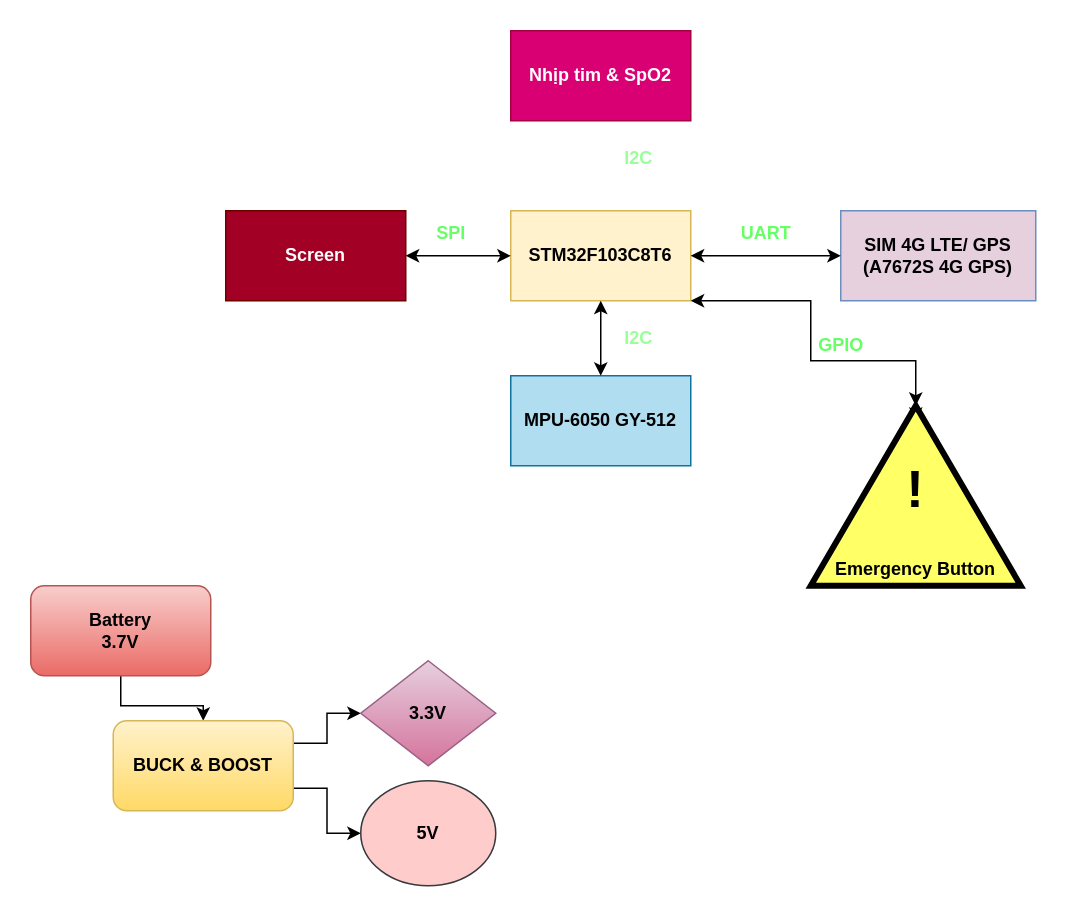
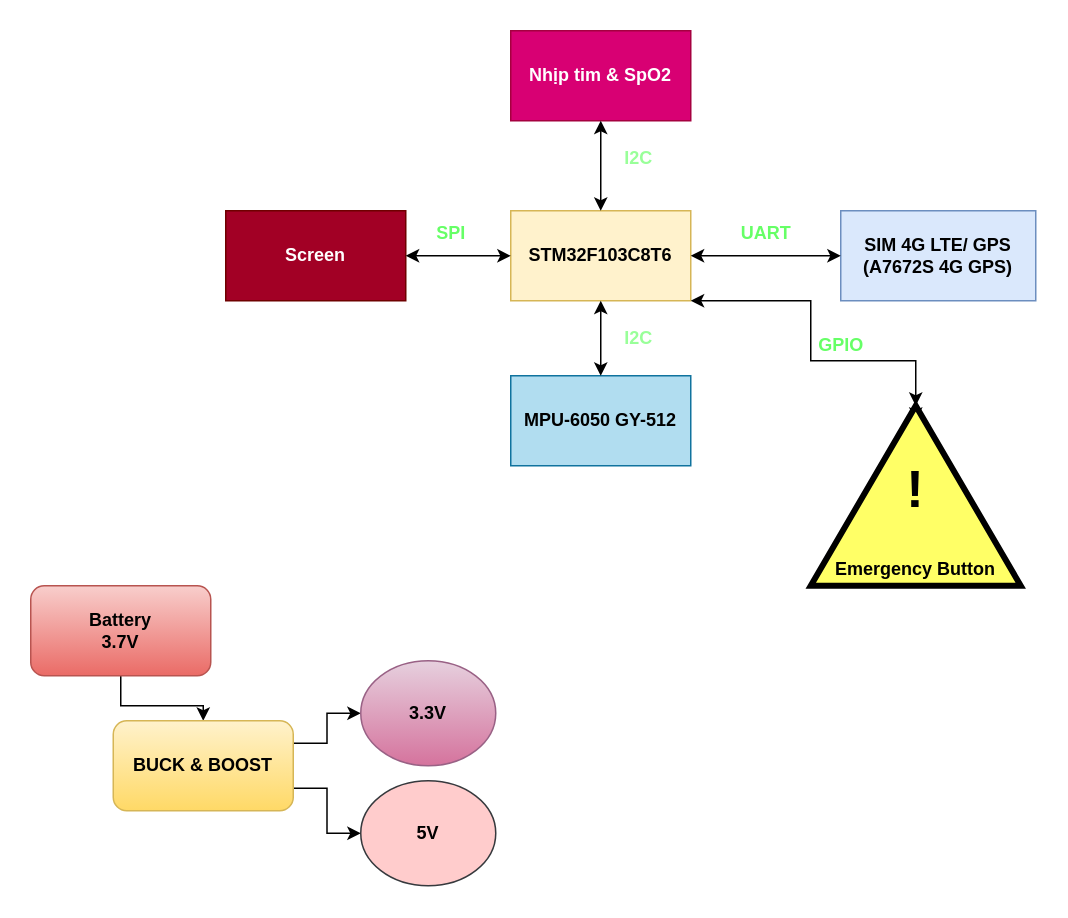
none -> (601, 166)
(938, 256) -> (938, 256)
(428, 713) -> (428, 713)
